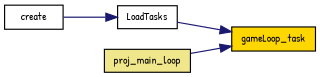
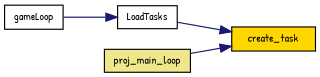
(34, 17) -> (34, 17)
(274, 39) -> (274, 39)
